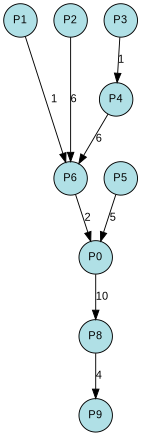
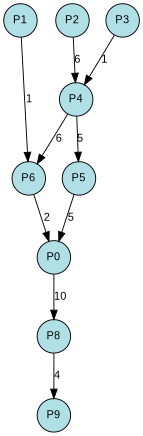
(71, 95) -> (74, 55)
none -> (77, 134)
